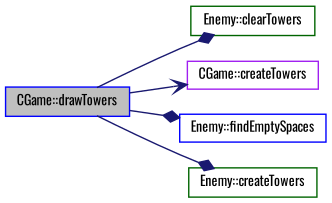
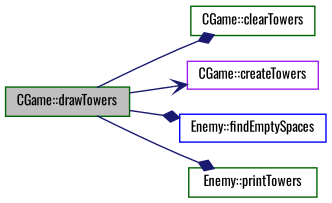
(253, 21) -> (253, 21)
(68, 102) -> (68, 102)
(253, 182) -> (253, 182)
